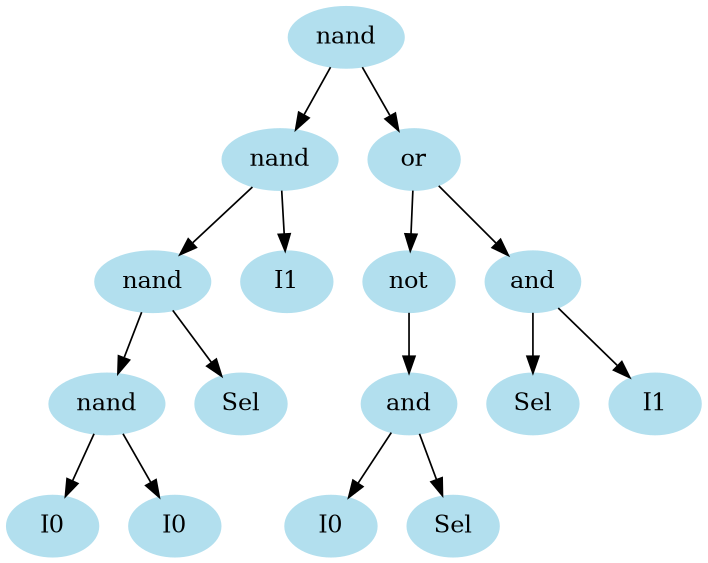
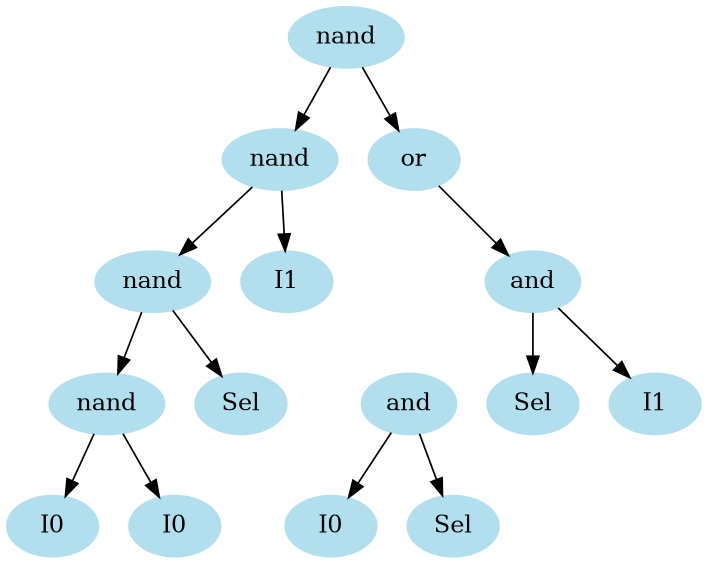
(409, 282) -> none
